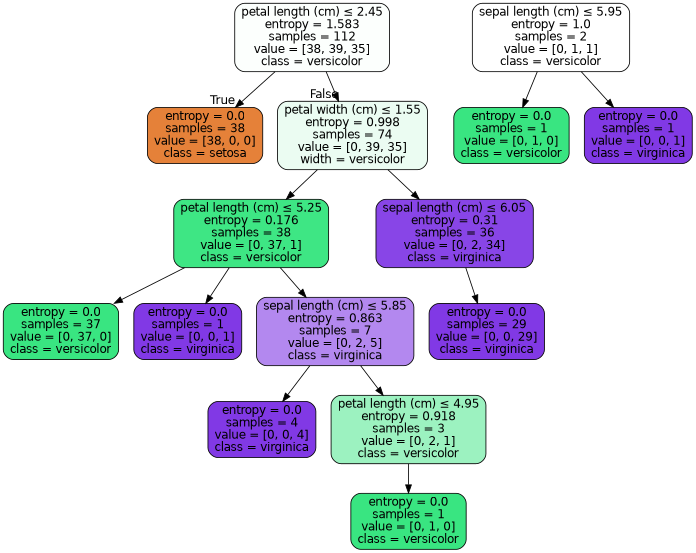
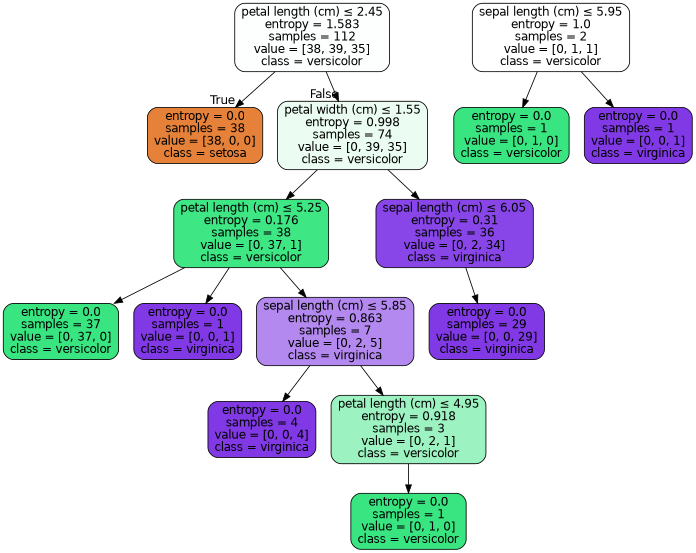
(353, 160) -> (353, 160)
